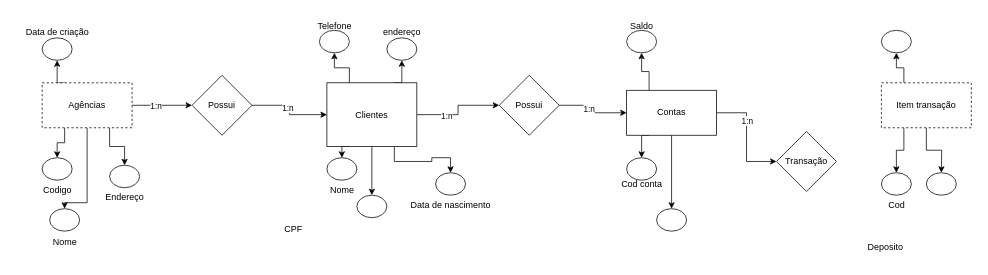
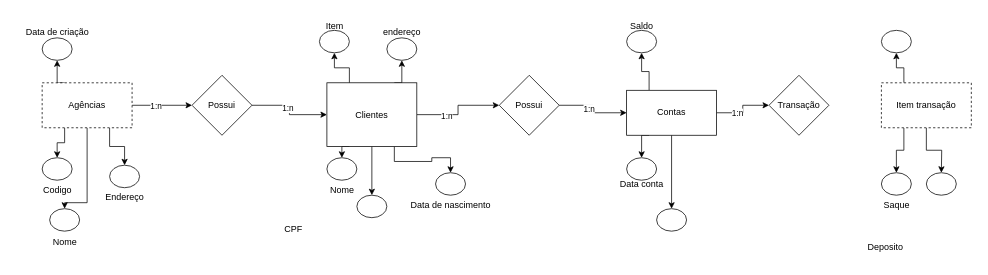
(335, 27) -> (335, 27)
(807, 162) -> (799, 105)
(642, 184) -> (642, 184)
(897, 205) -> (897, 205)
